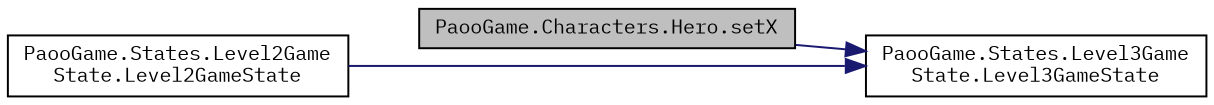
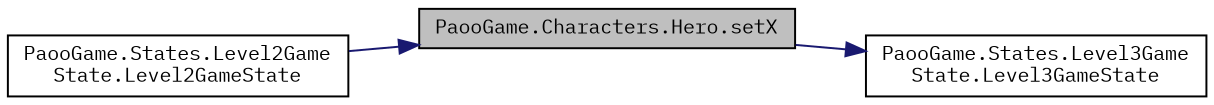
(597, 66) -> (374, 49)
